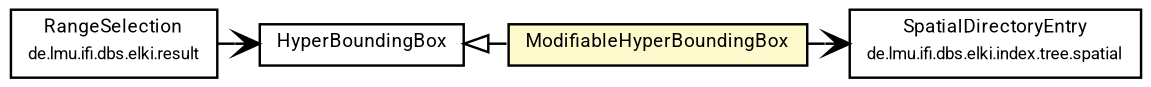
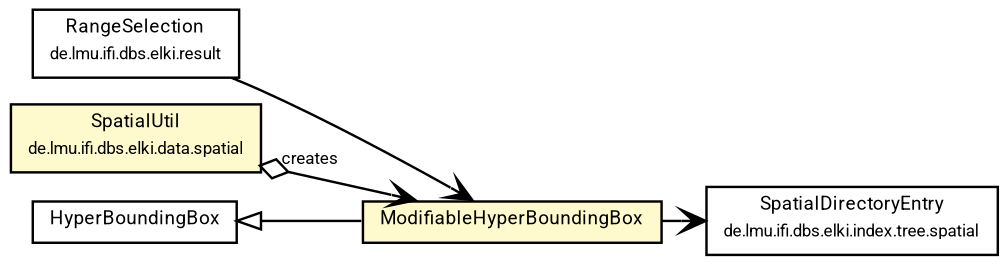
(226, 44) -> (342, 130)
none -> (135, 138)
